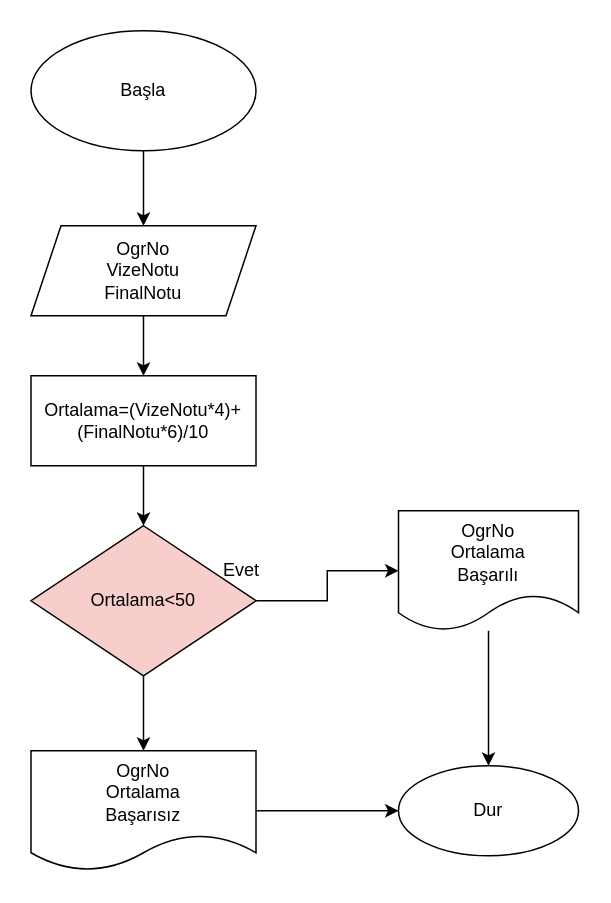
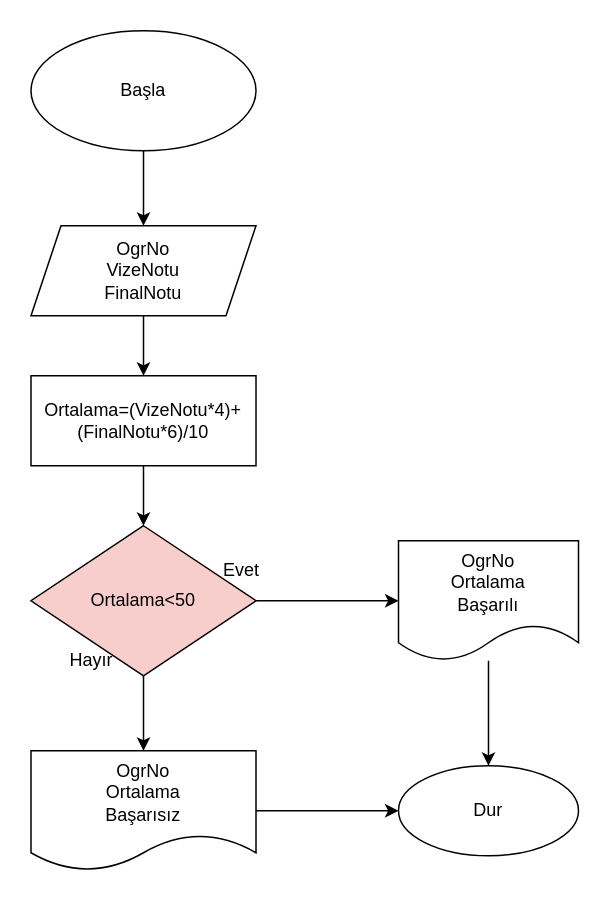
(488, 571) -> (488, 601)
none -> (91, 661)
